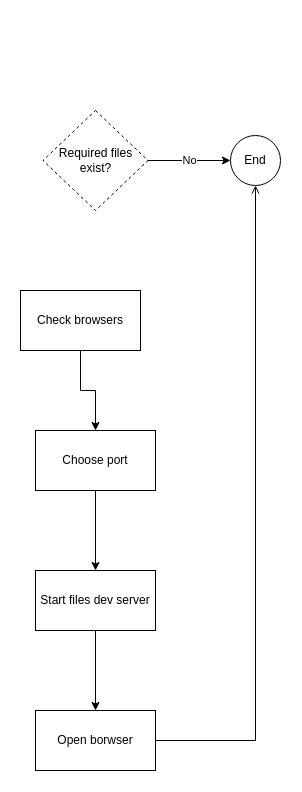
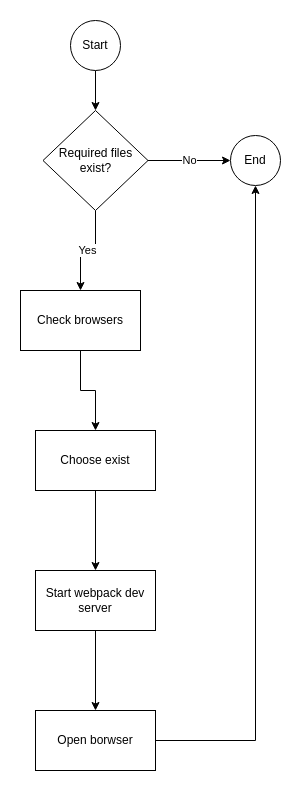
none -> (96, 46)
none -> (96, 87)
(96, 161) -> (96, 161)
(256, 192) -> (256, 194)
none -> (92, 251)
(96, 461) -> (96, 461)
(96, 601) -> (96, 601)
